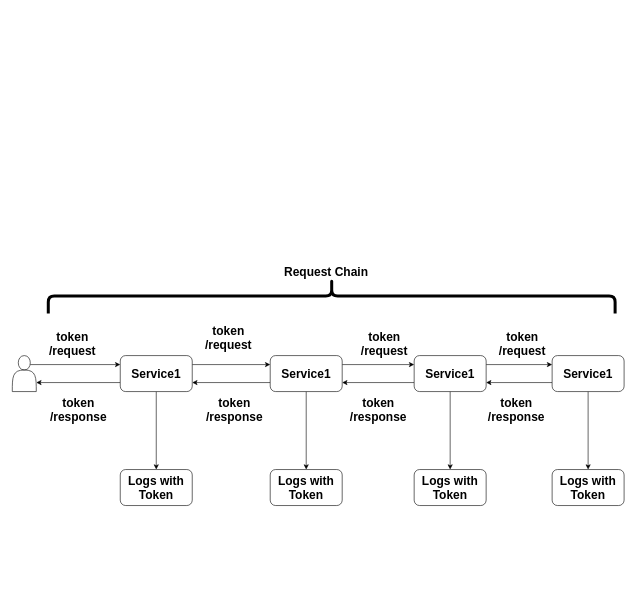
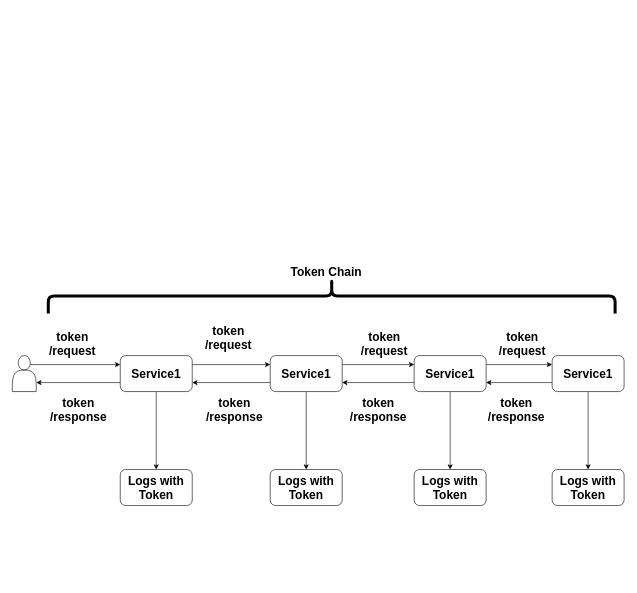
(326, 272) -> (326, 272)
